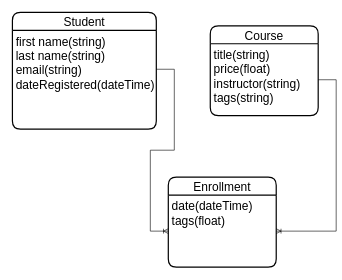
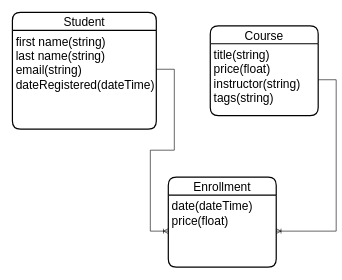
(217, 214) -> (217, 214)
